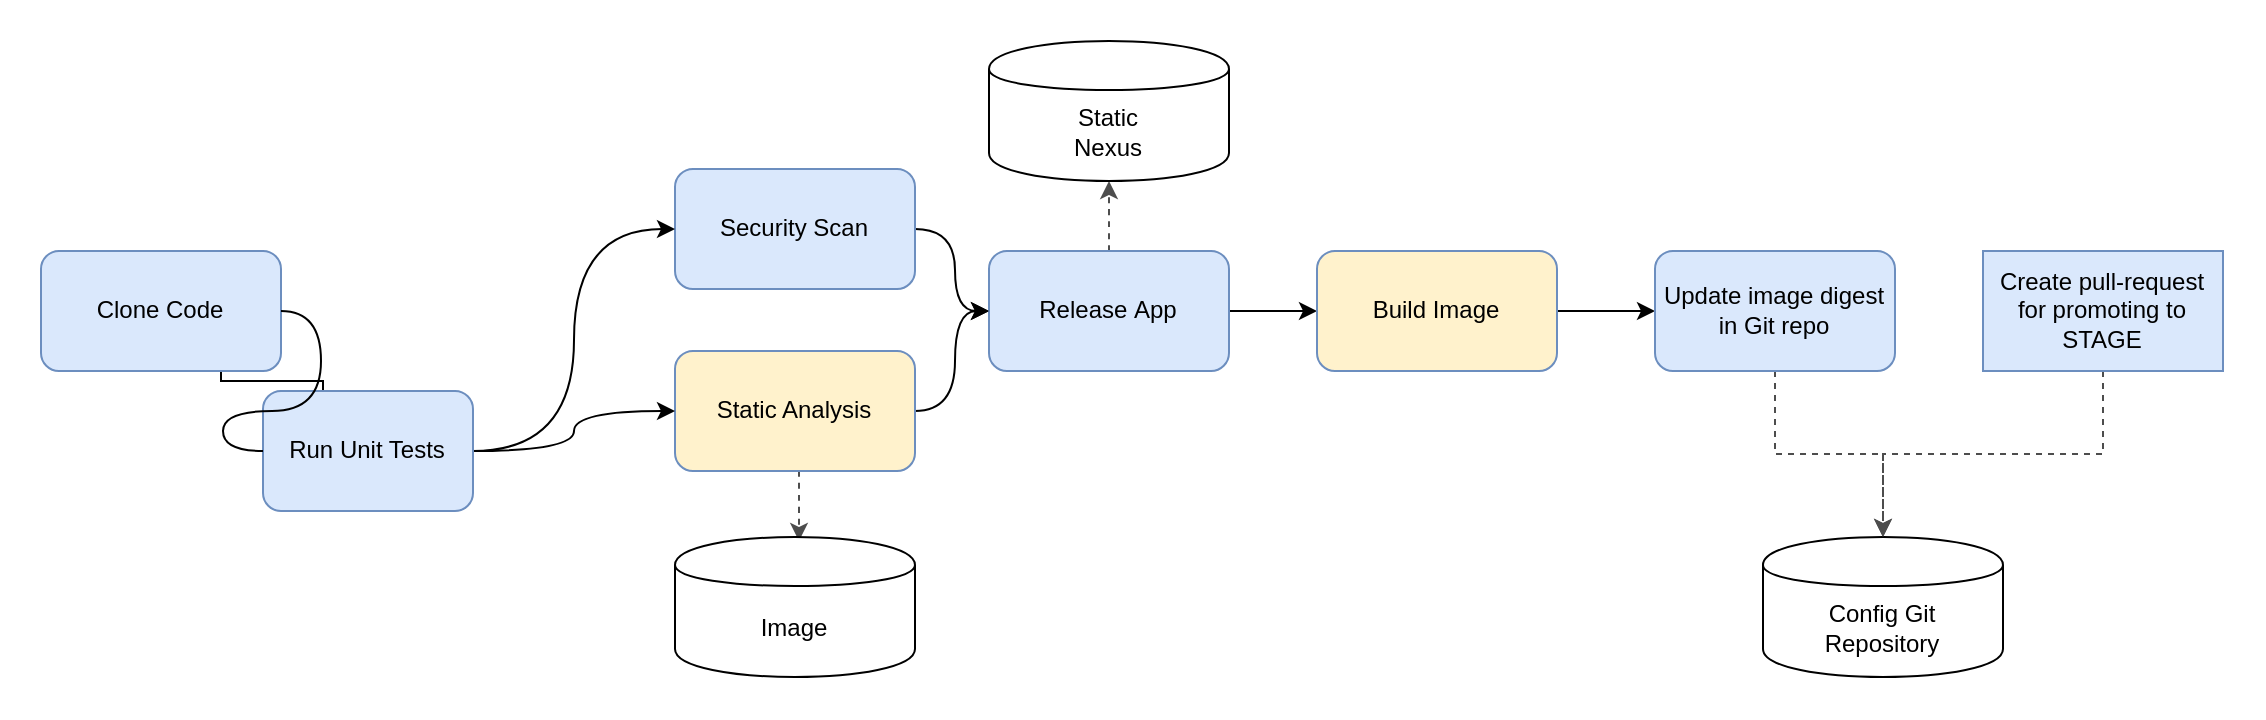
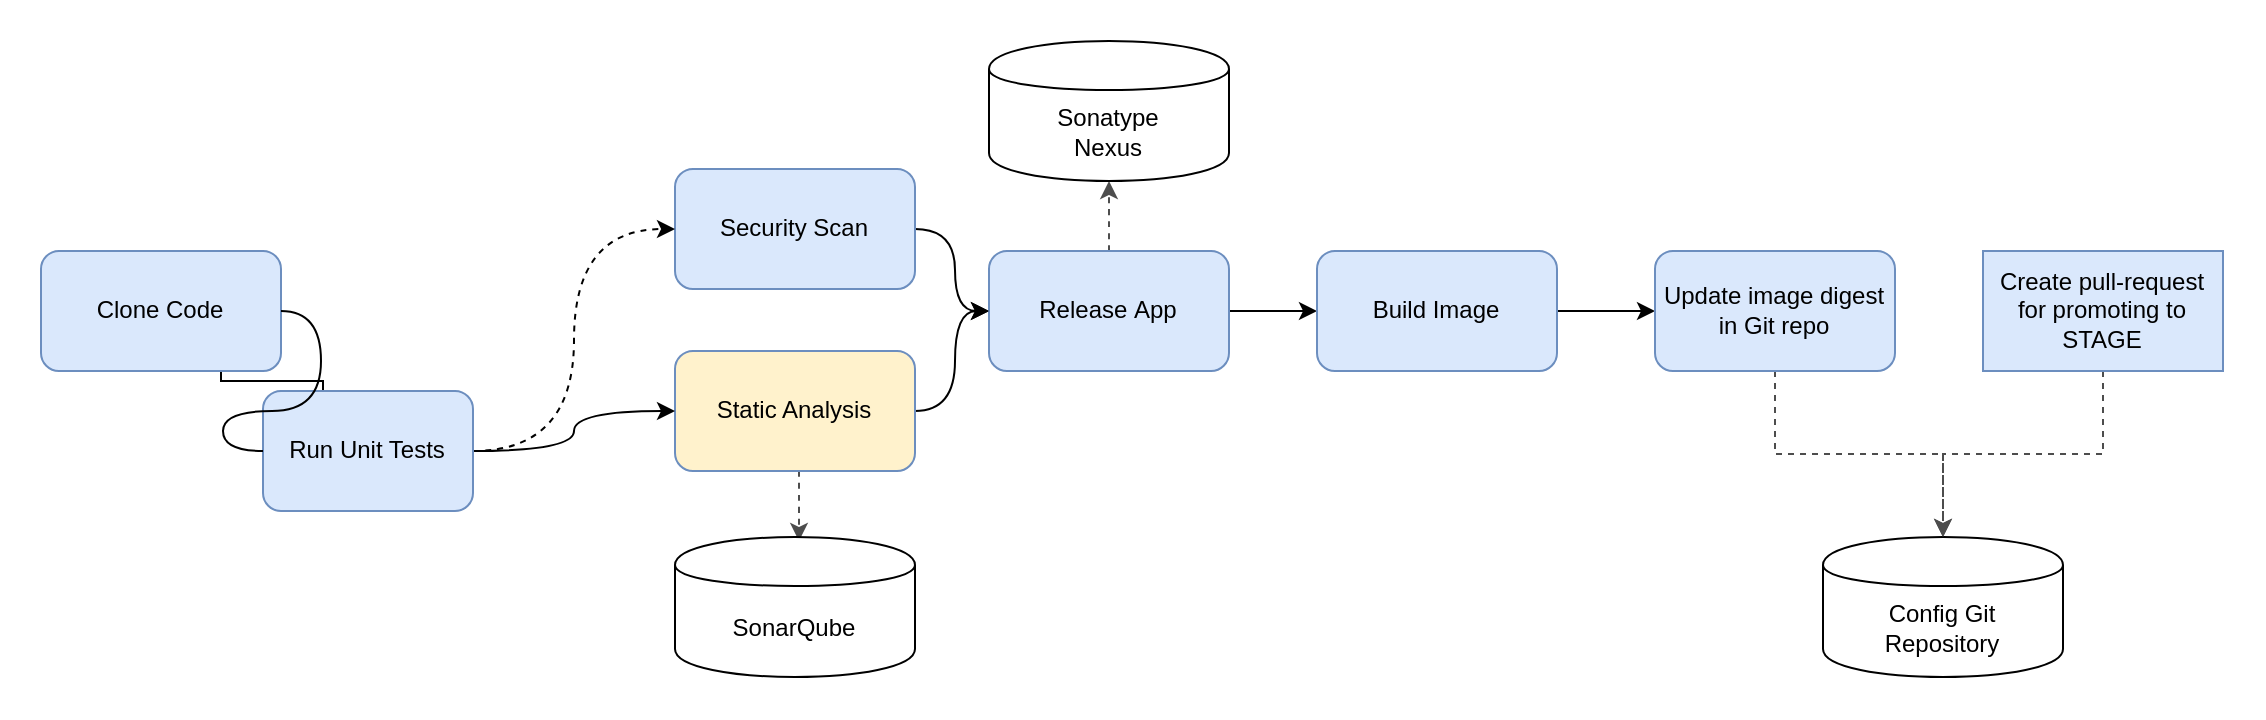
(1109, 133) -> (1109, 133)
(1437, 311) -> (1437, 311)
(574, 330) -> (574, 330)
(1883, 607) -> (1943, 607)
(795, 629) -> (795, 629)
